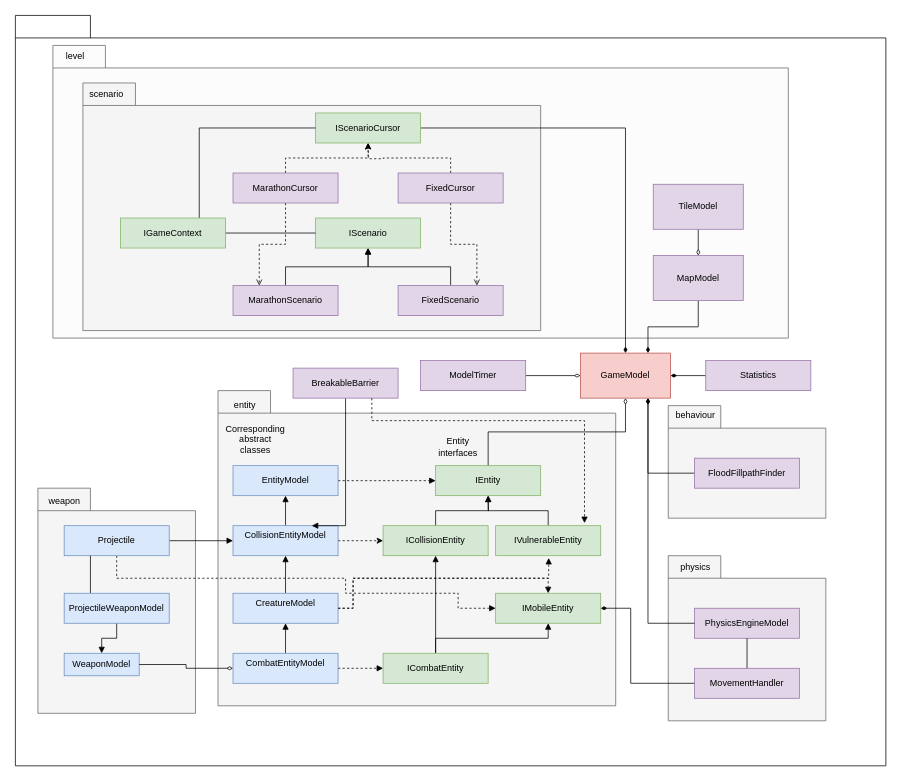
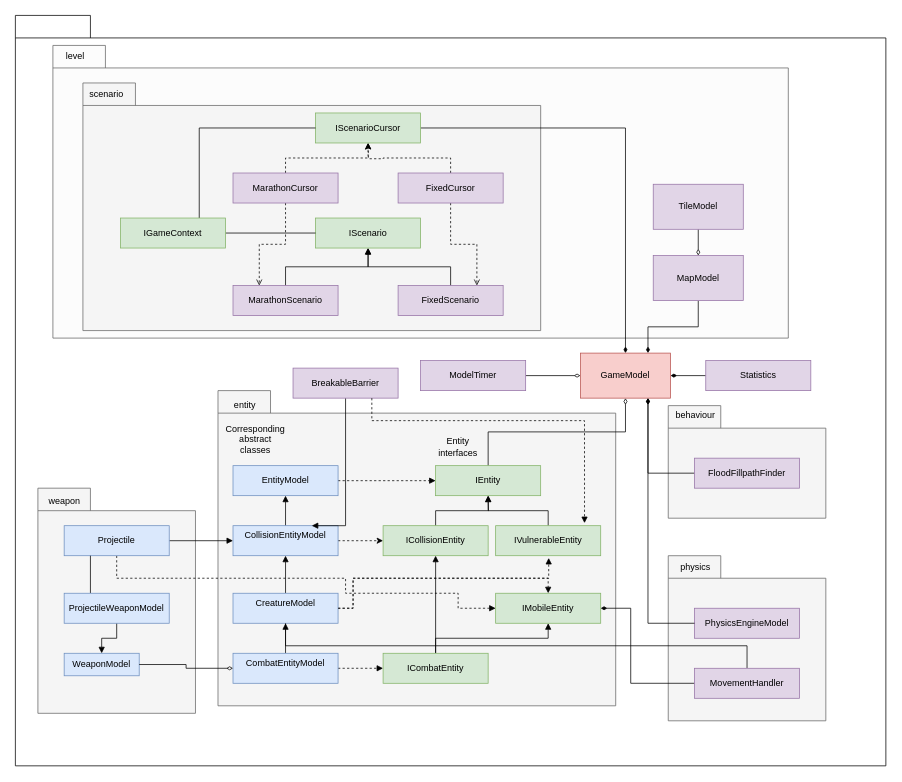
(747, 643) -> (519, 645)
